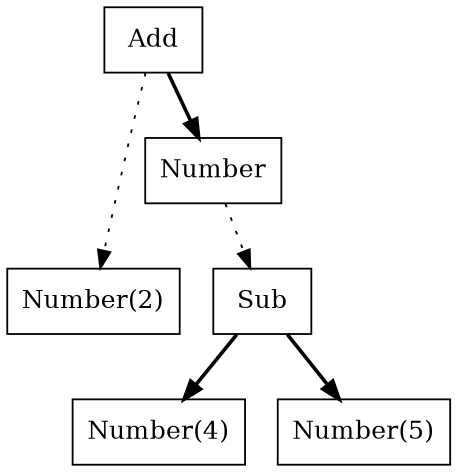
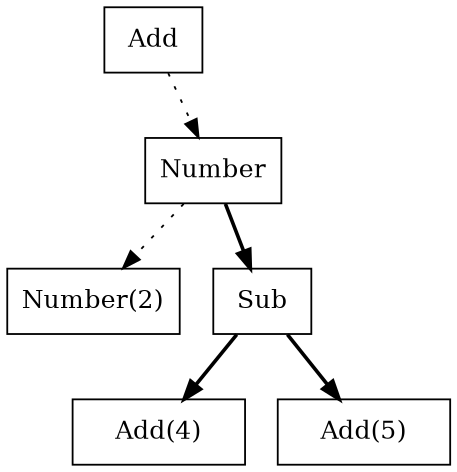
(180, 97) -> (180, 97)
(124, 161) -> (160, 229)
(235, 228) -> (235, 228)
(159, 432) -> (159, 432)
(364, 432) -> (364, 432)
